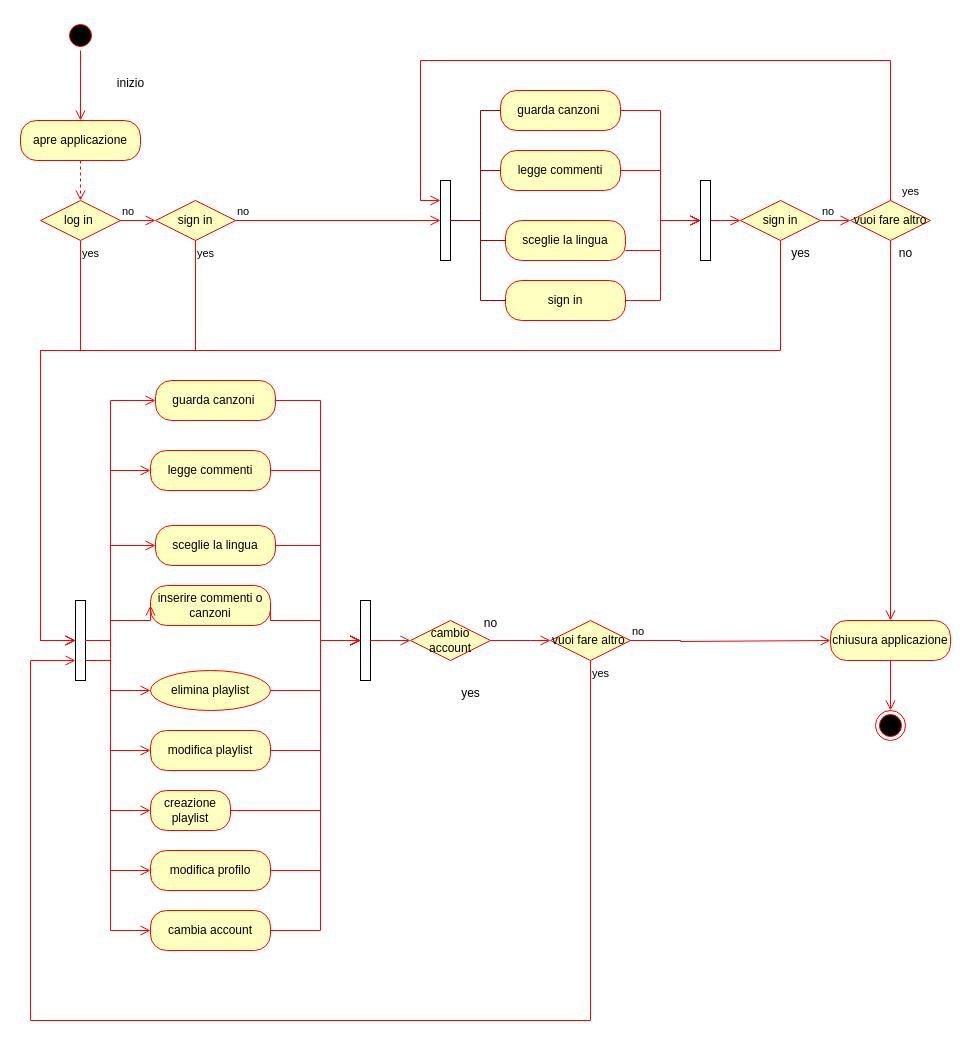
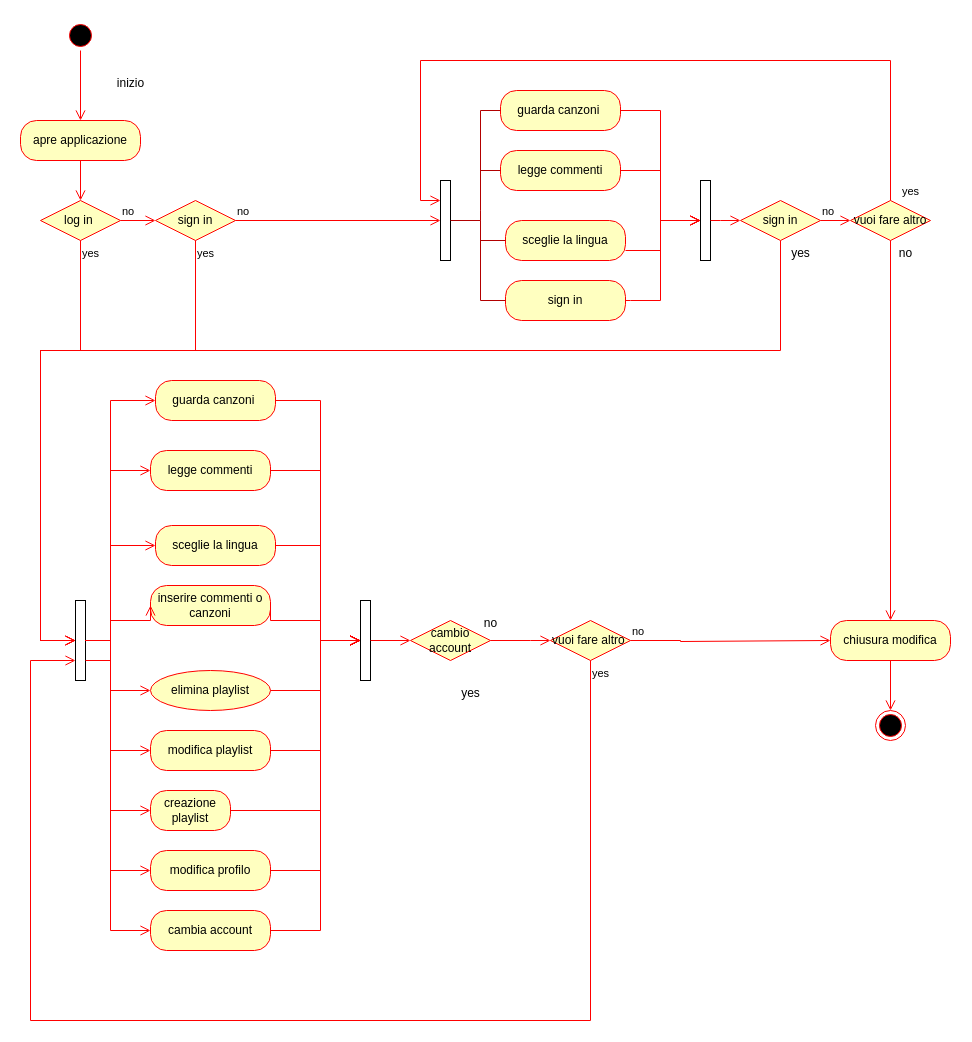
(81, 180) -> (81, 180)
(891, 641) -> (891, 641)
